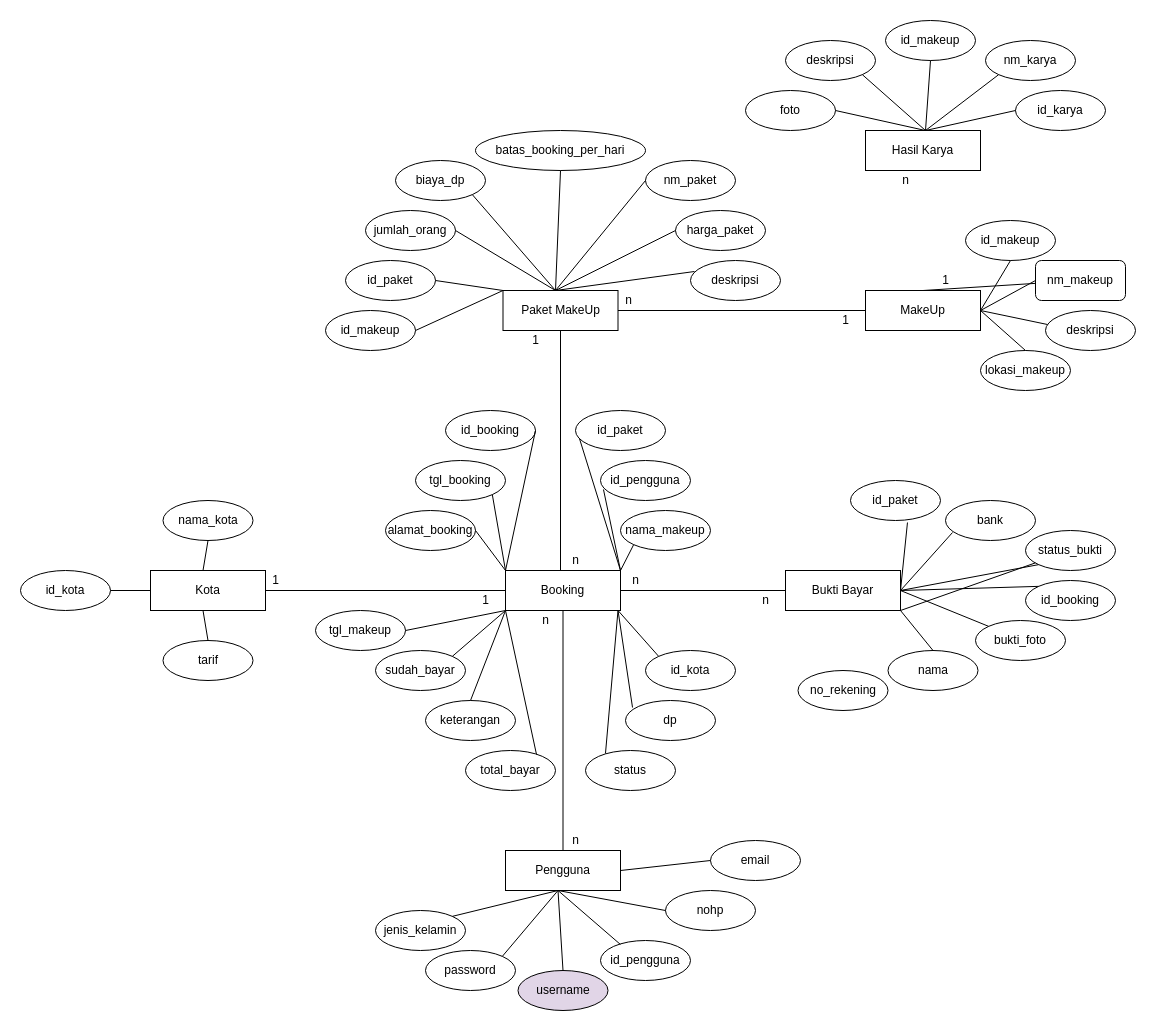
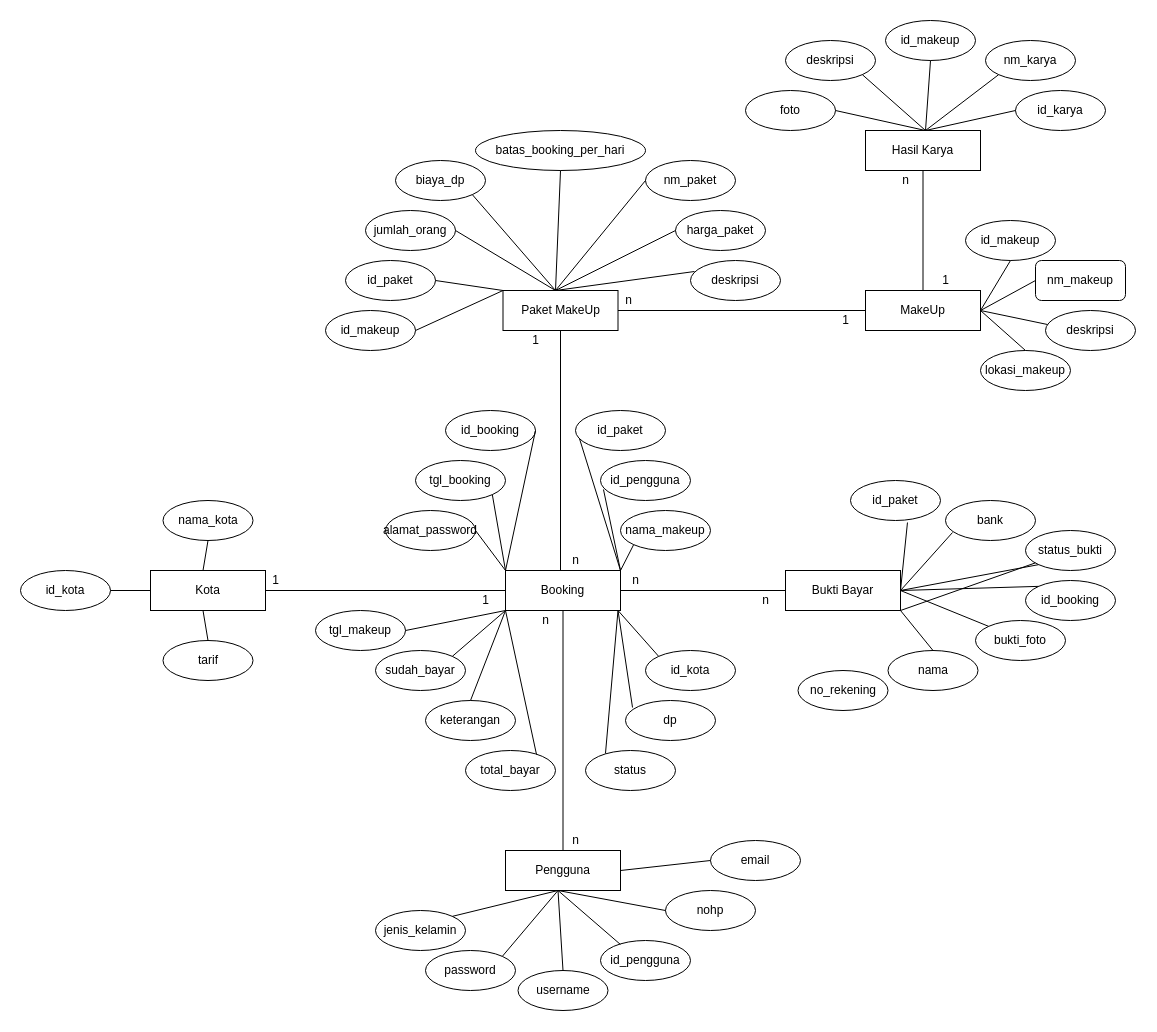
(979, 287) -> (923, 231)
(431, 531) -> (431, 531)
(563, 991) -> (563, 991)
